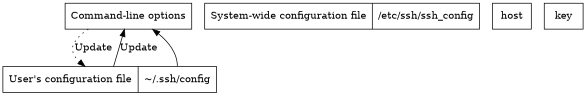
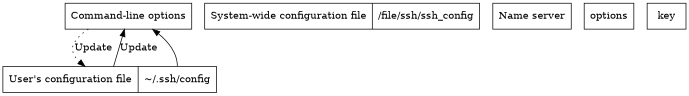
(426, 16) -> (426, 16)
(512, 16) -> (609, 16)
none -> (532, 16)
